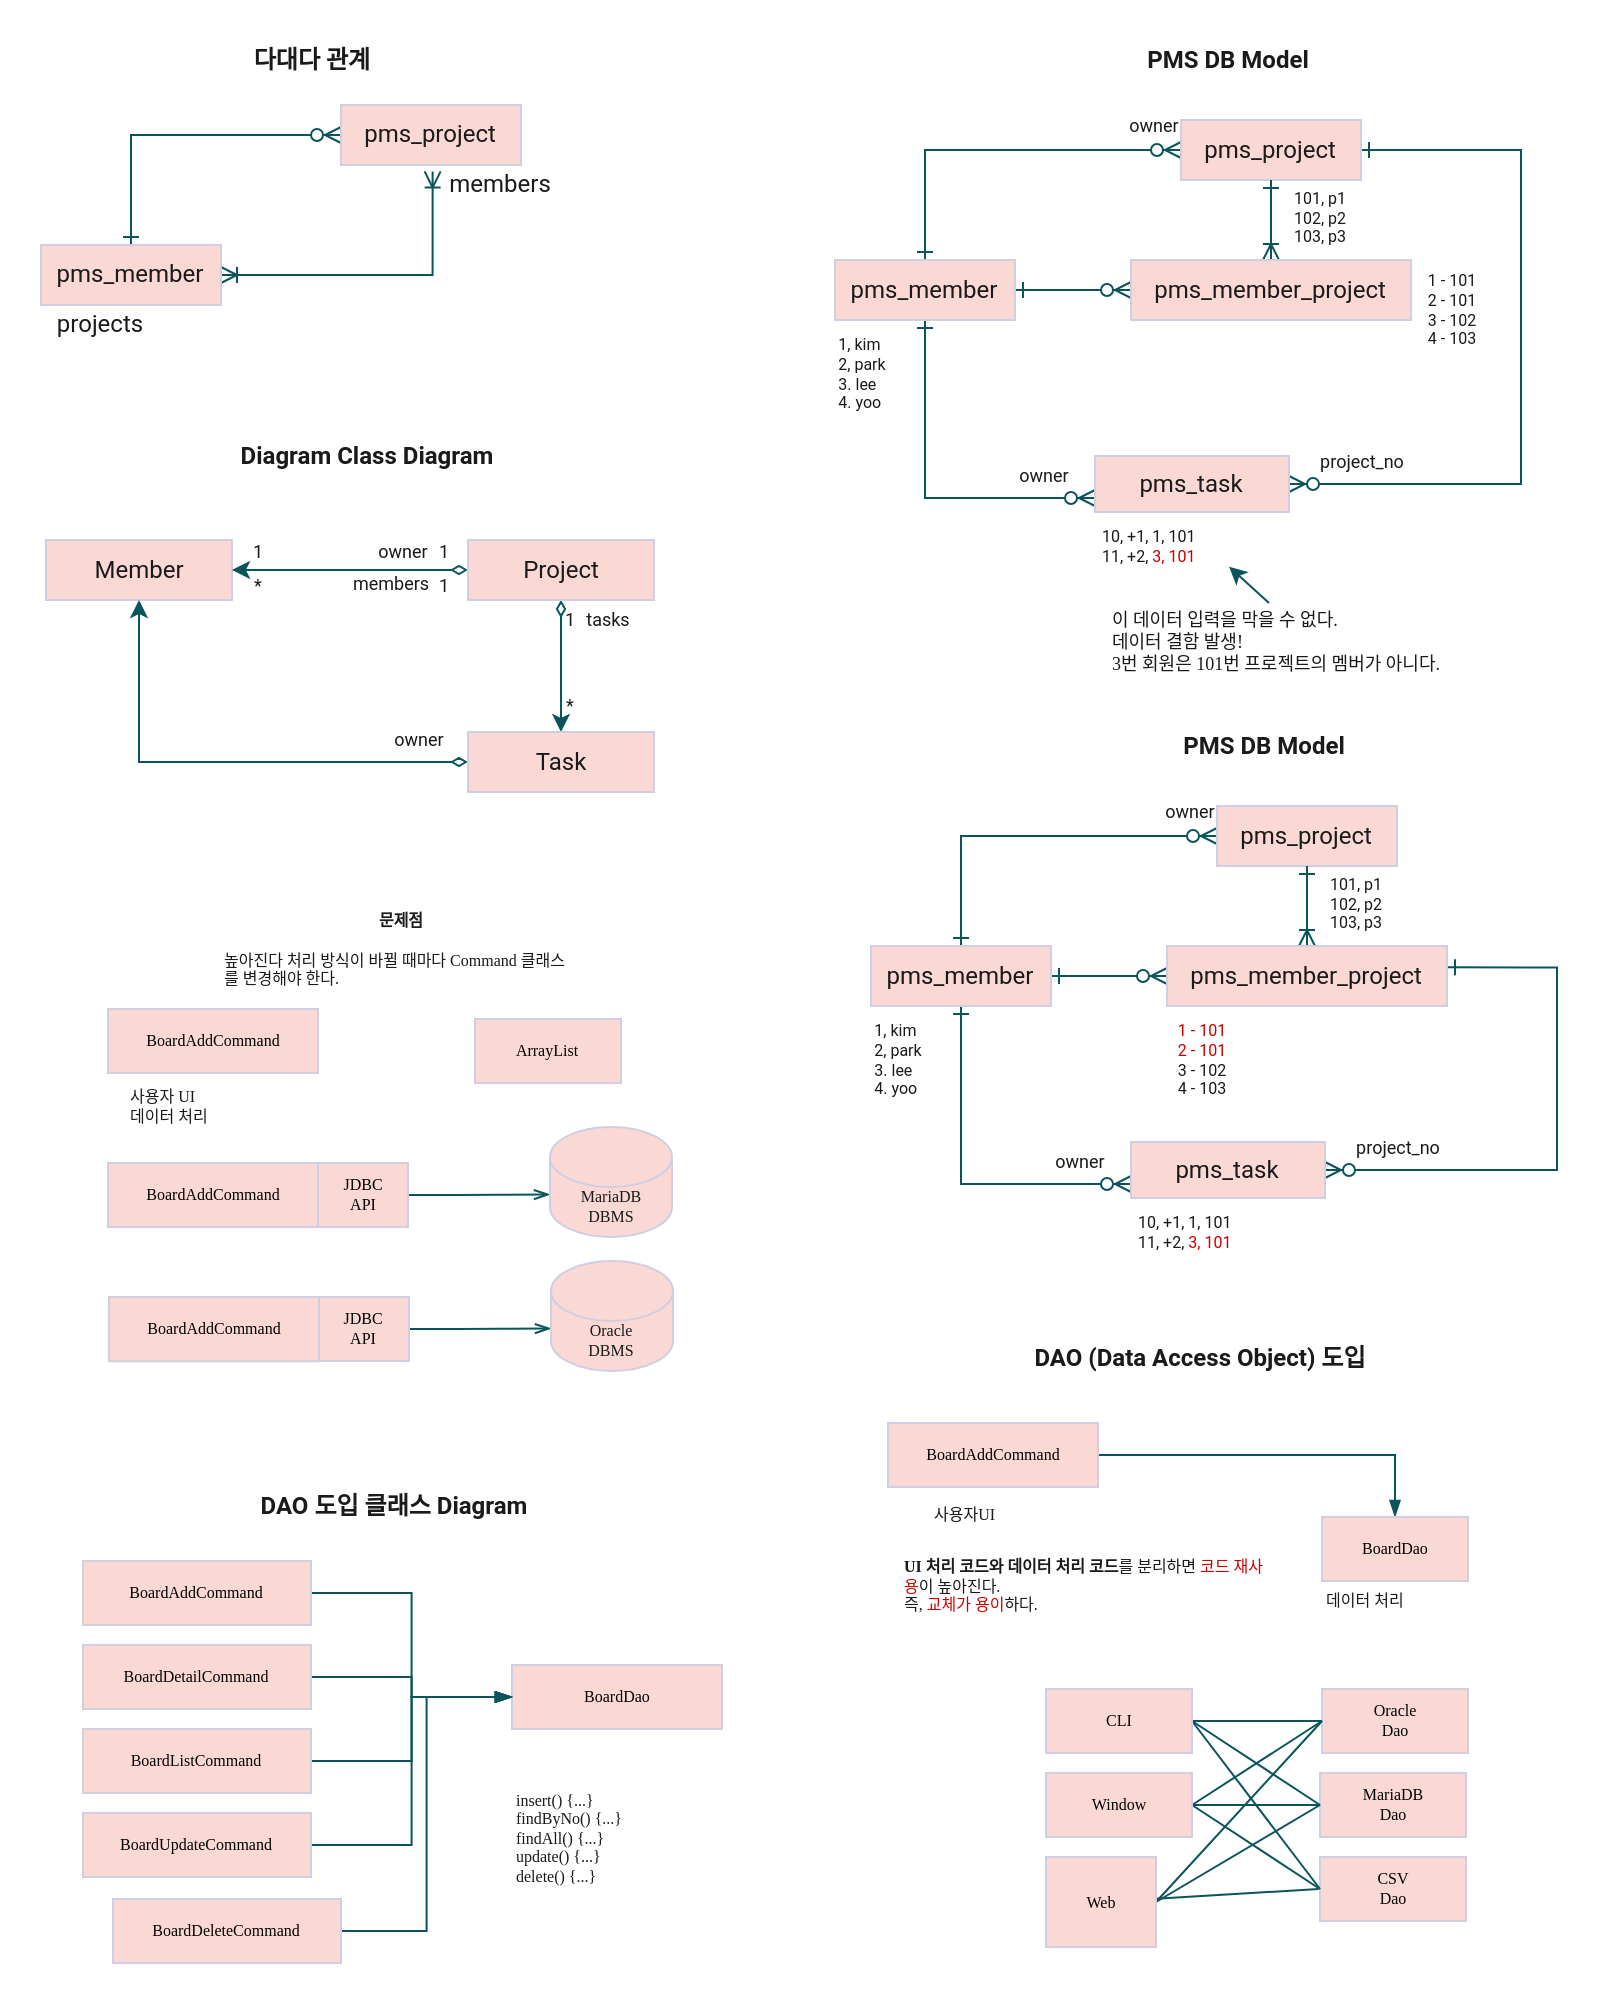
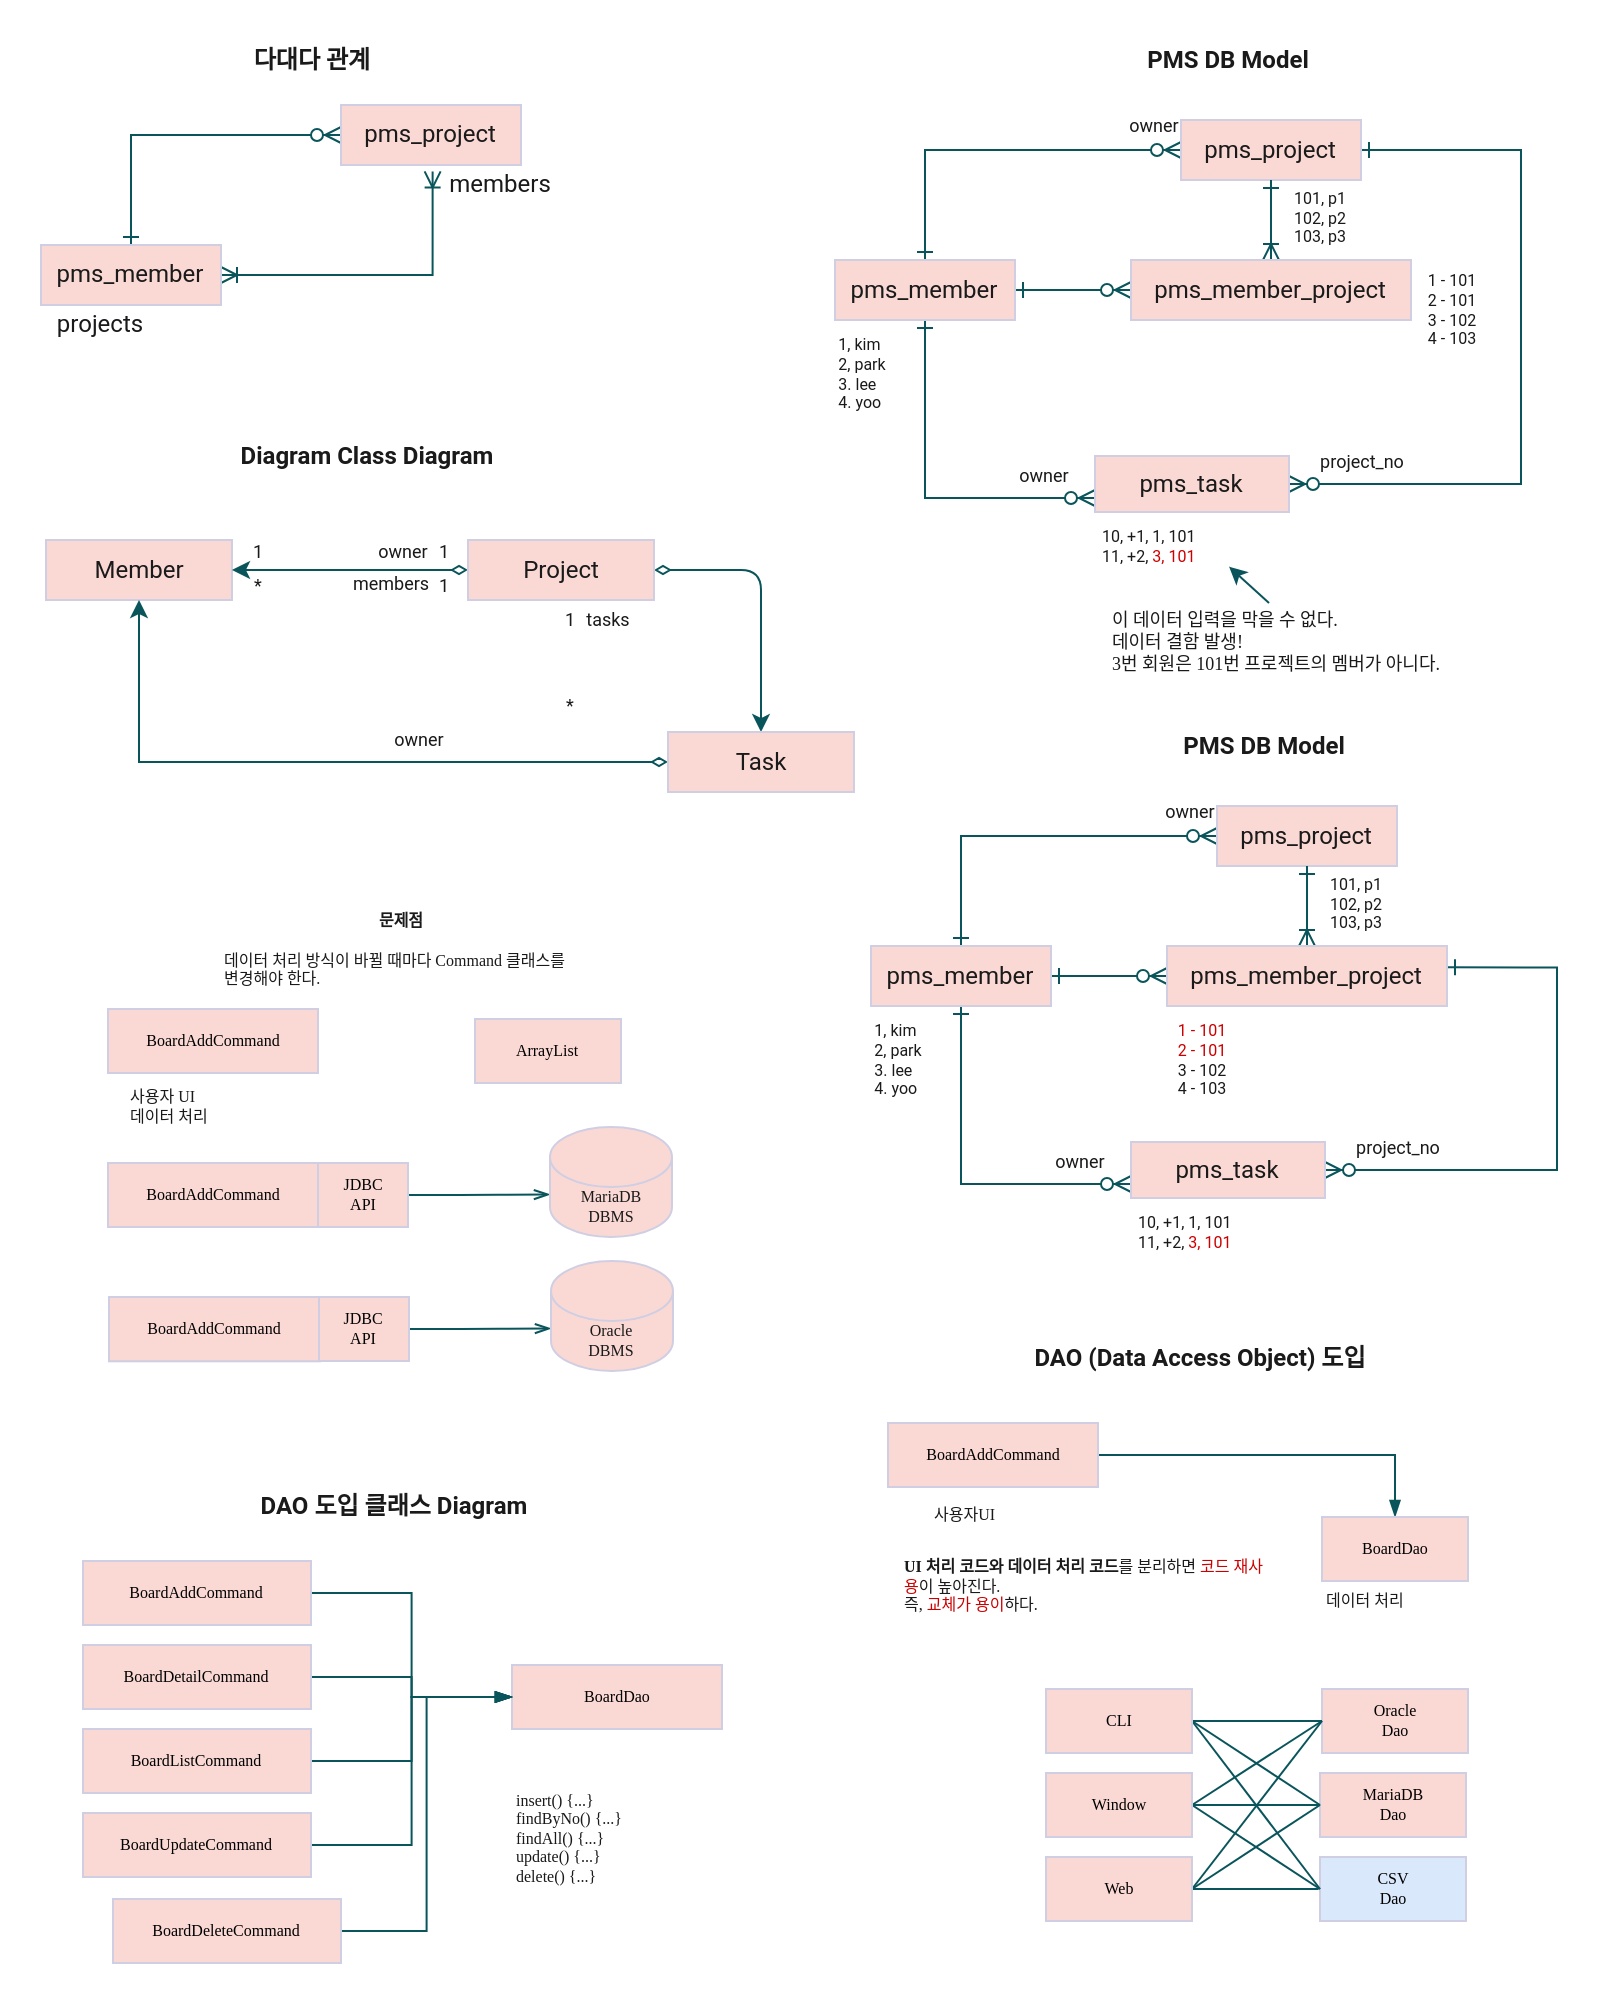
(561, 762) -> (761, 762)
(402, 951) -> (402, 951)
(1393, 1889) -> (1393, 1889)
(1101, 1902) -> (1119, 1889)
